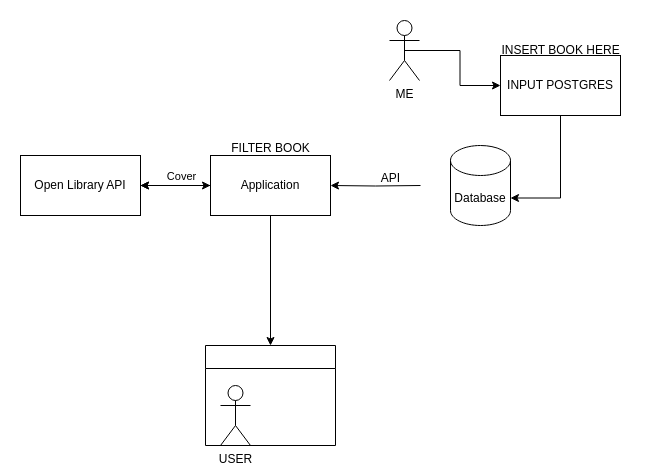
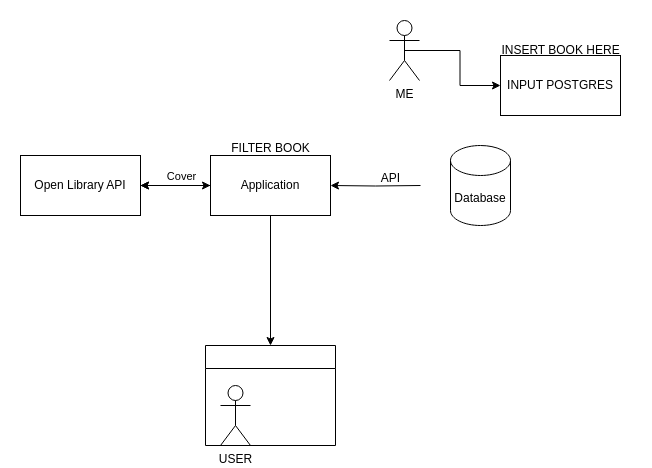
(561, 178) -> none
